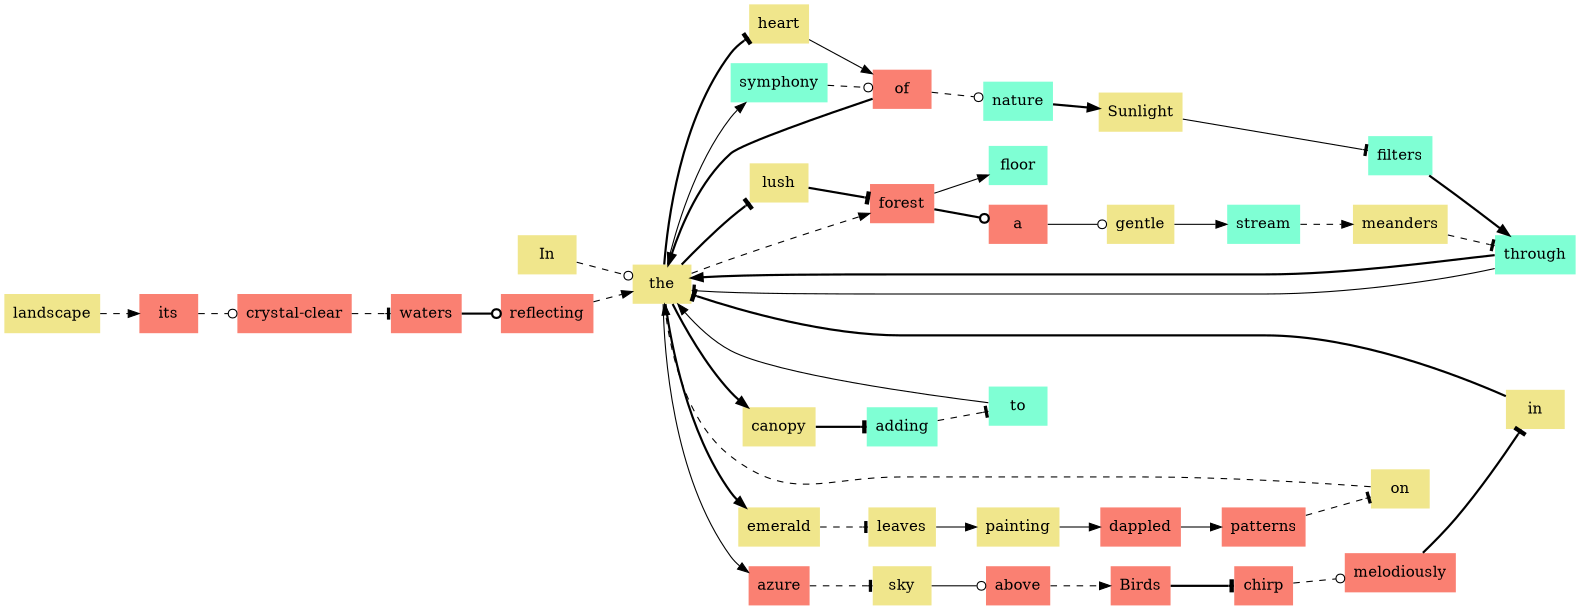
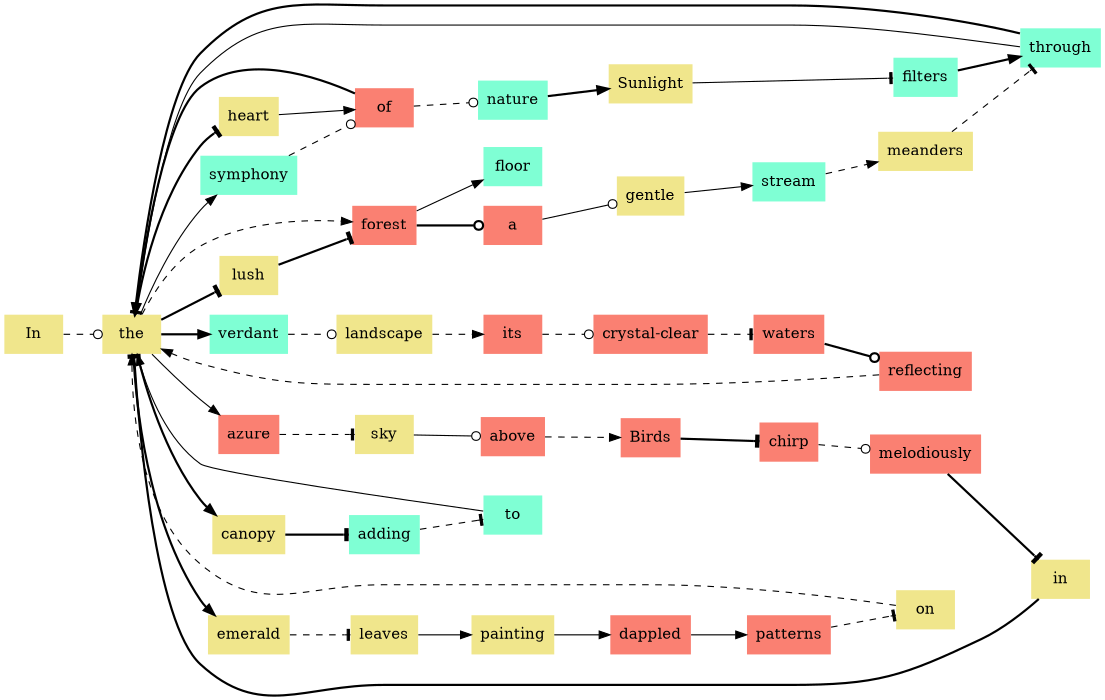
none -> (249, 334)
